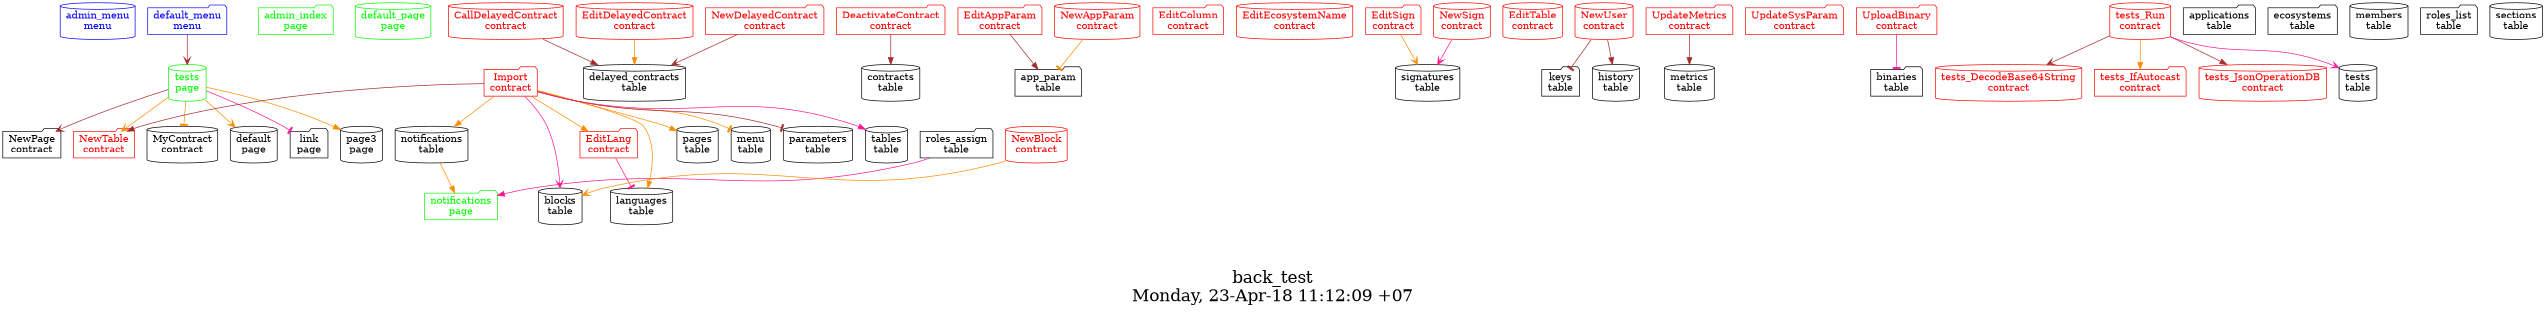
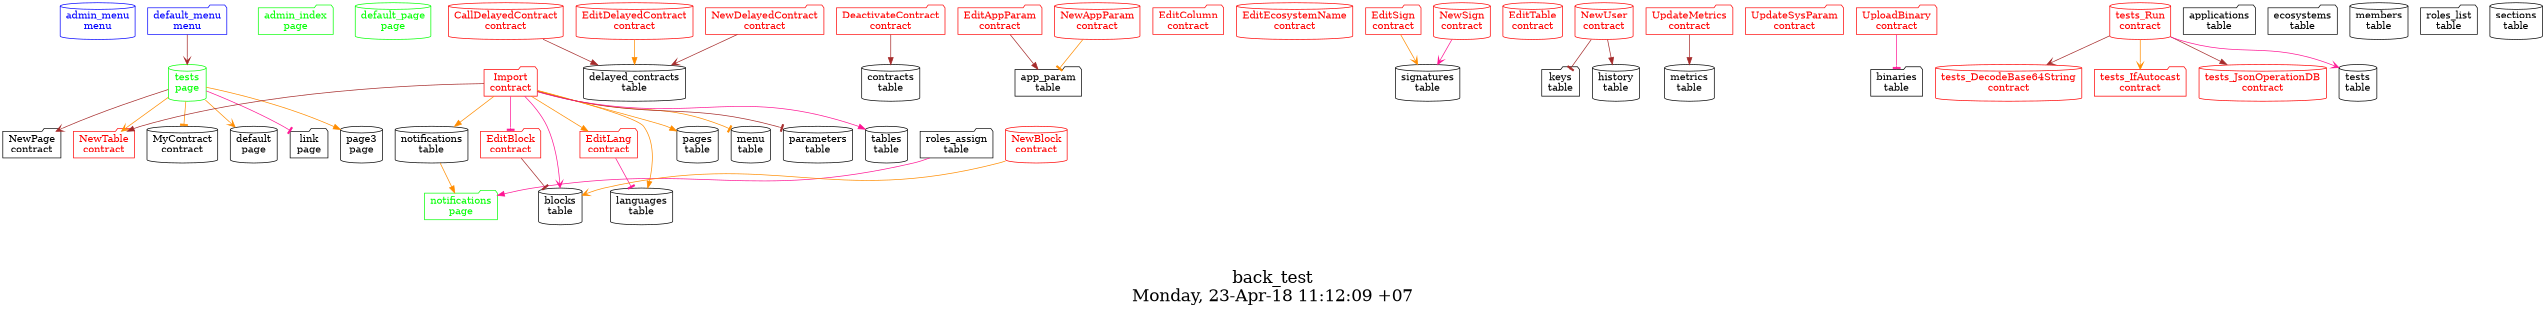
(2140, 51) -> (2140, 51)
none -> (511, 145)
